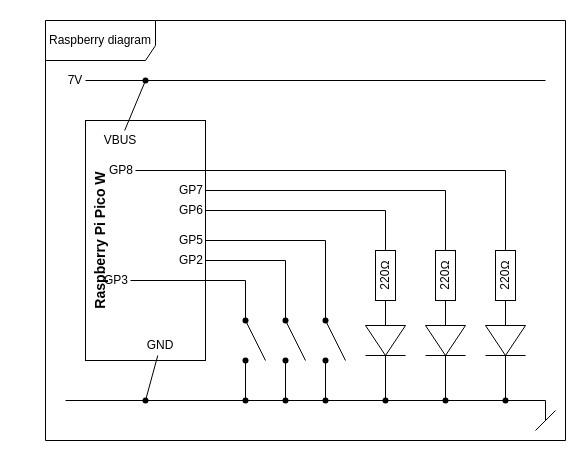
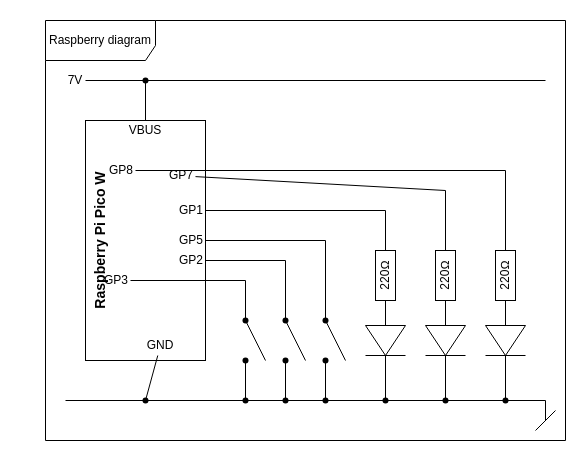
(121, 141) -> (146, 131)
(186, 191) -> (176, 176)
(193, 211) -> (193, 211)
